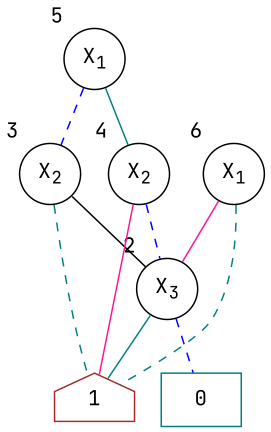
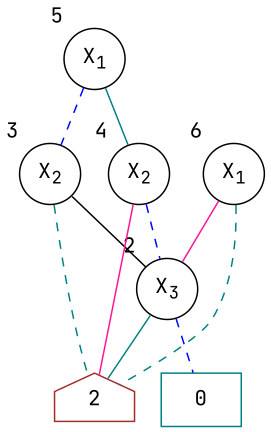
(95, 400) -> (95, 400)
